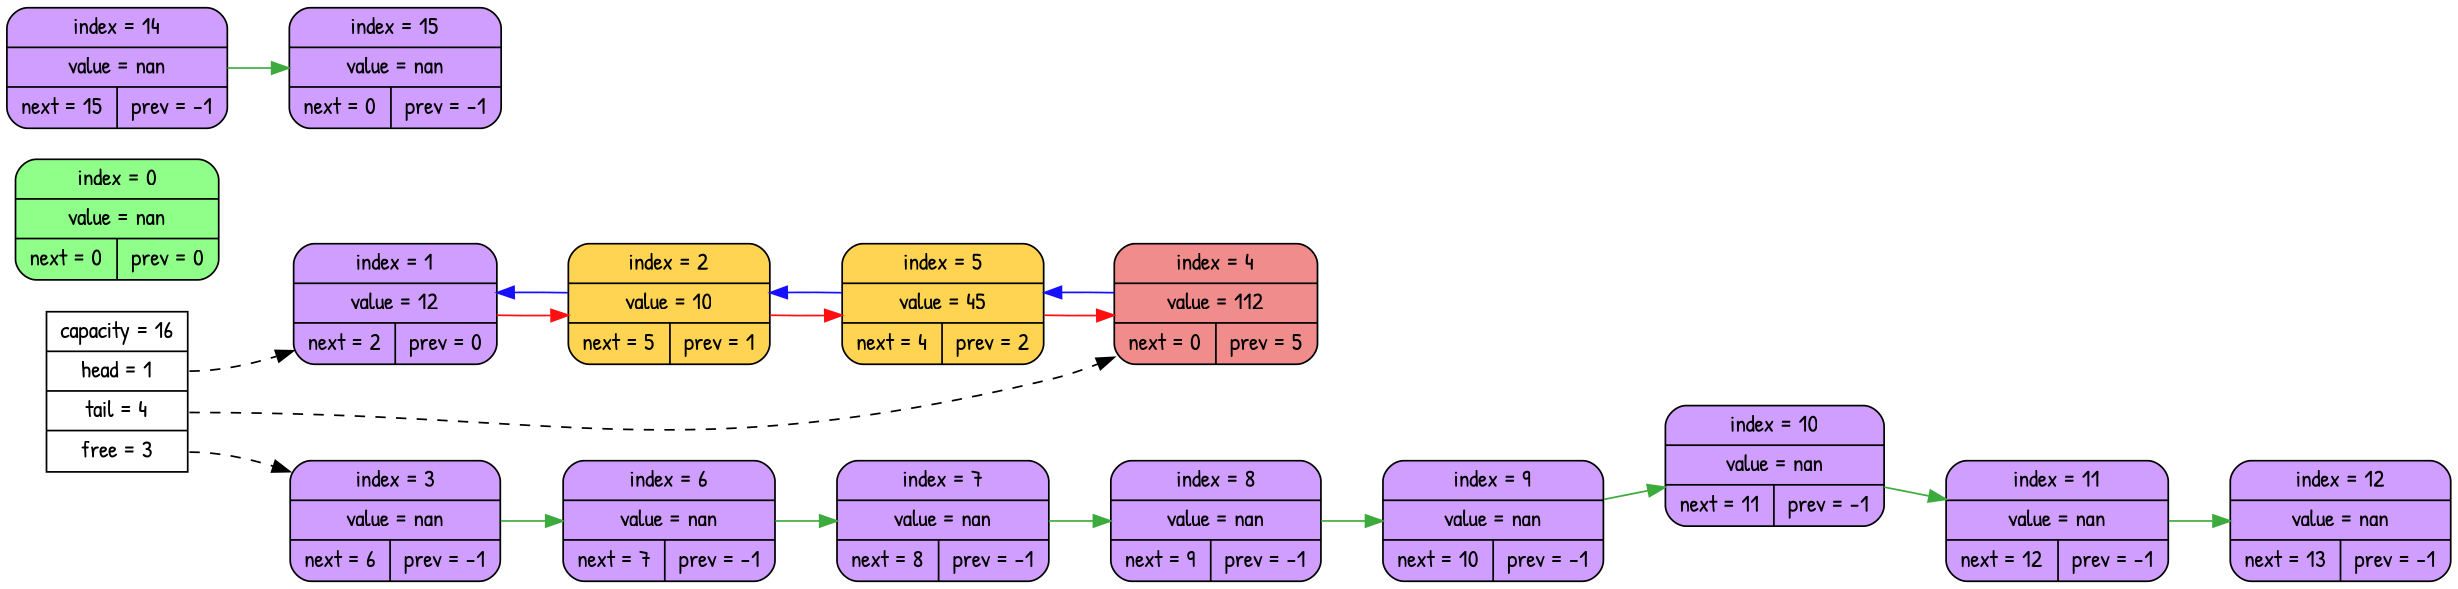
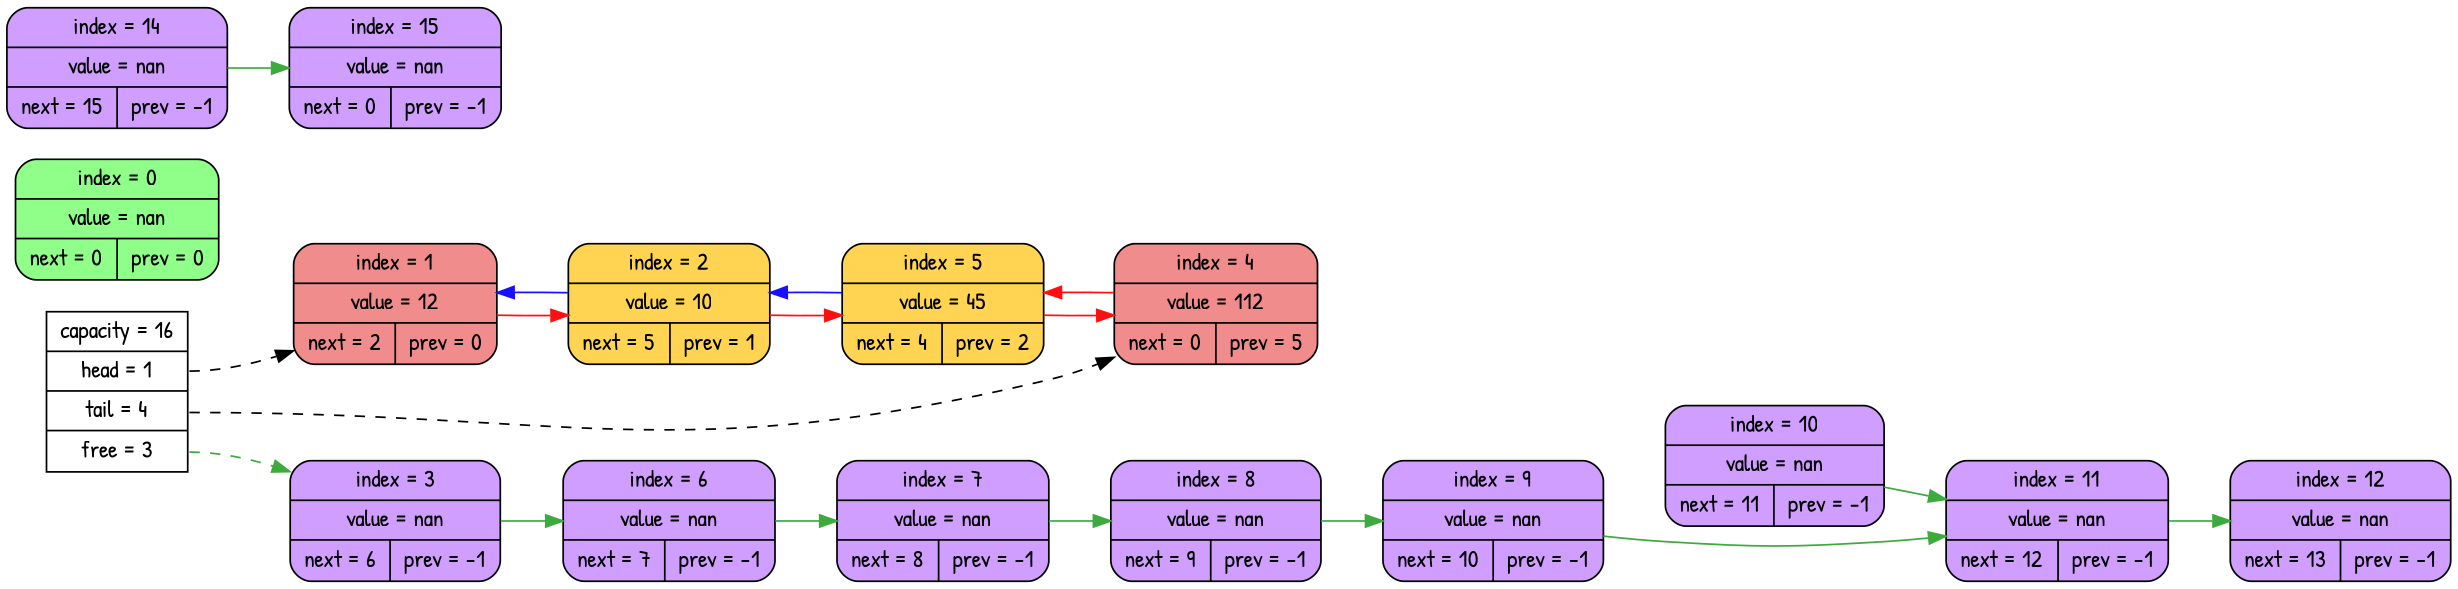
(1088, 292) -> (1088, 292)
(395, 304) -> (395, 304)
(232, 456) -> (232, 456)
(1626, 495) -> (1766, 546)
